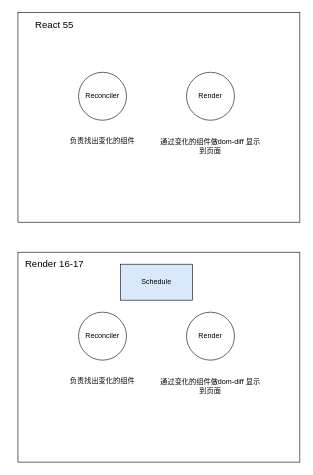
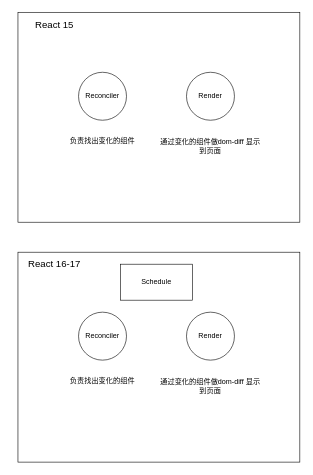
(54, 24) -> (54, 24)
(54, 264) -> (54, 264)
(156, 282) -> (156, 282)
